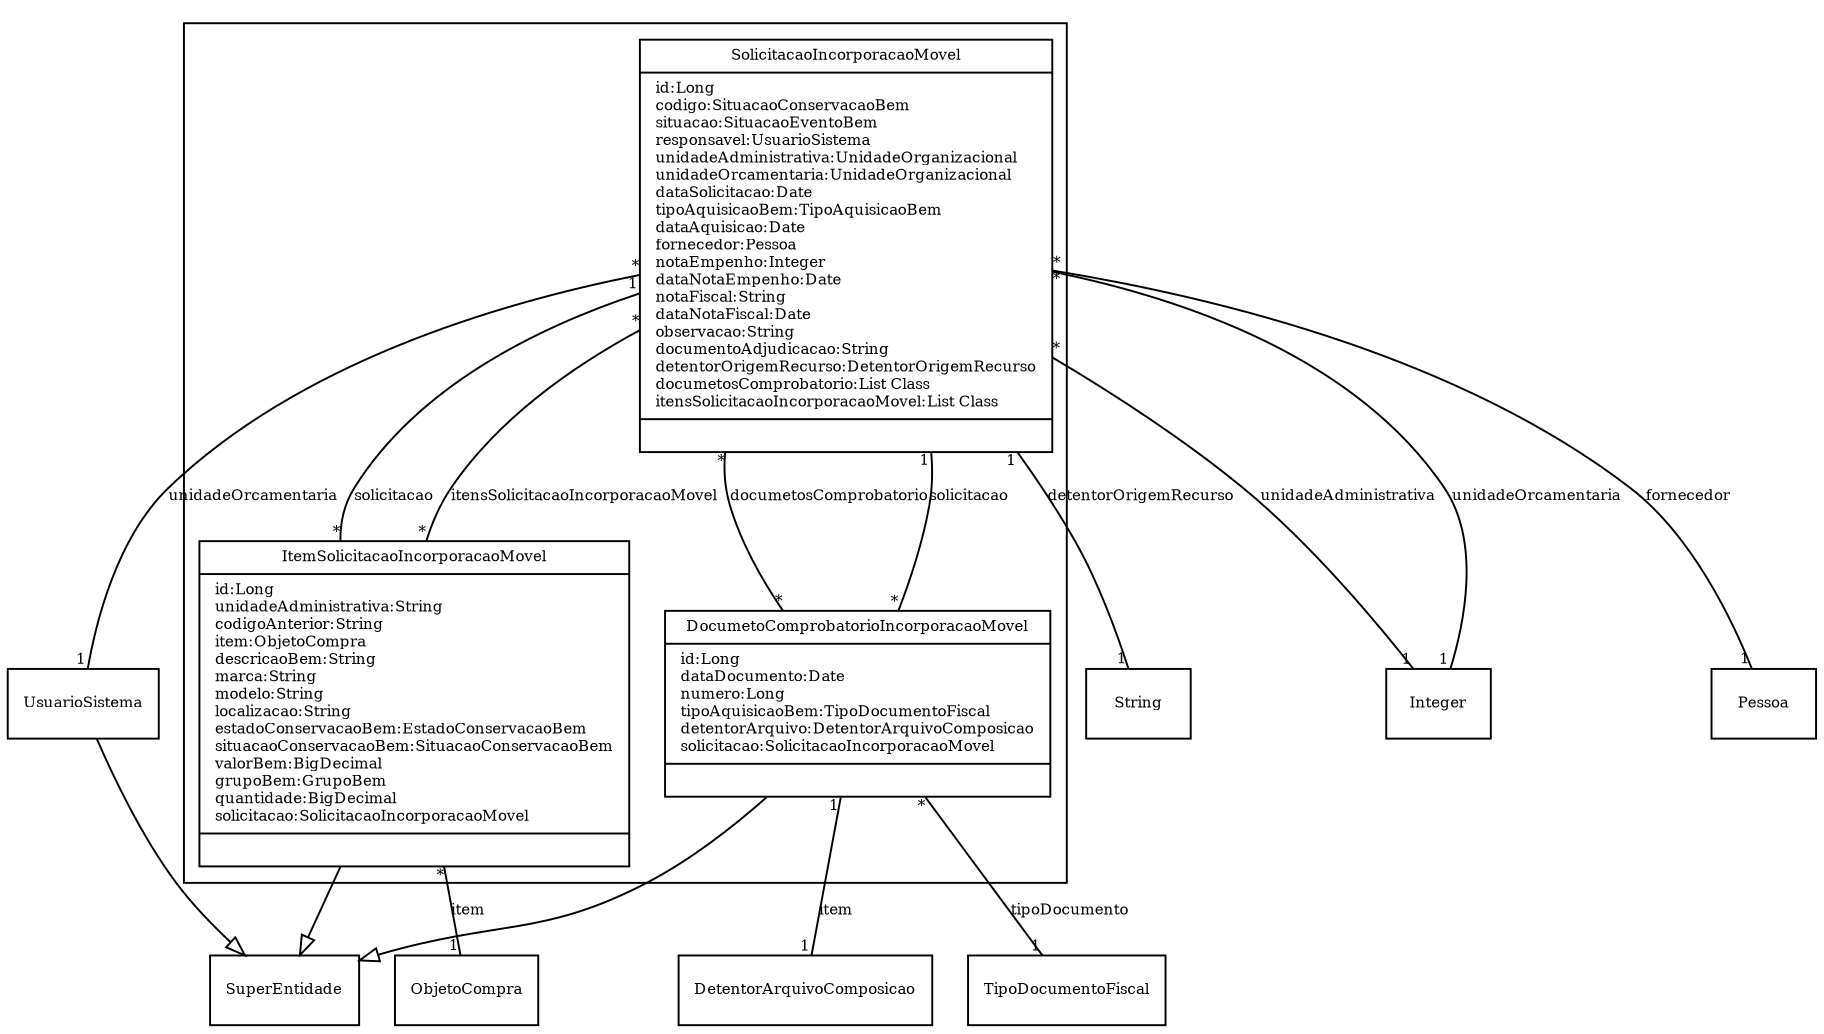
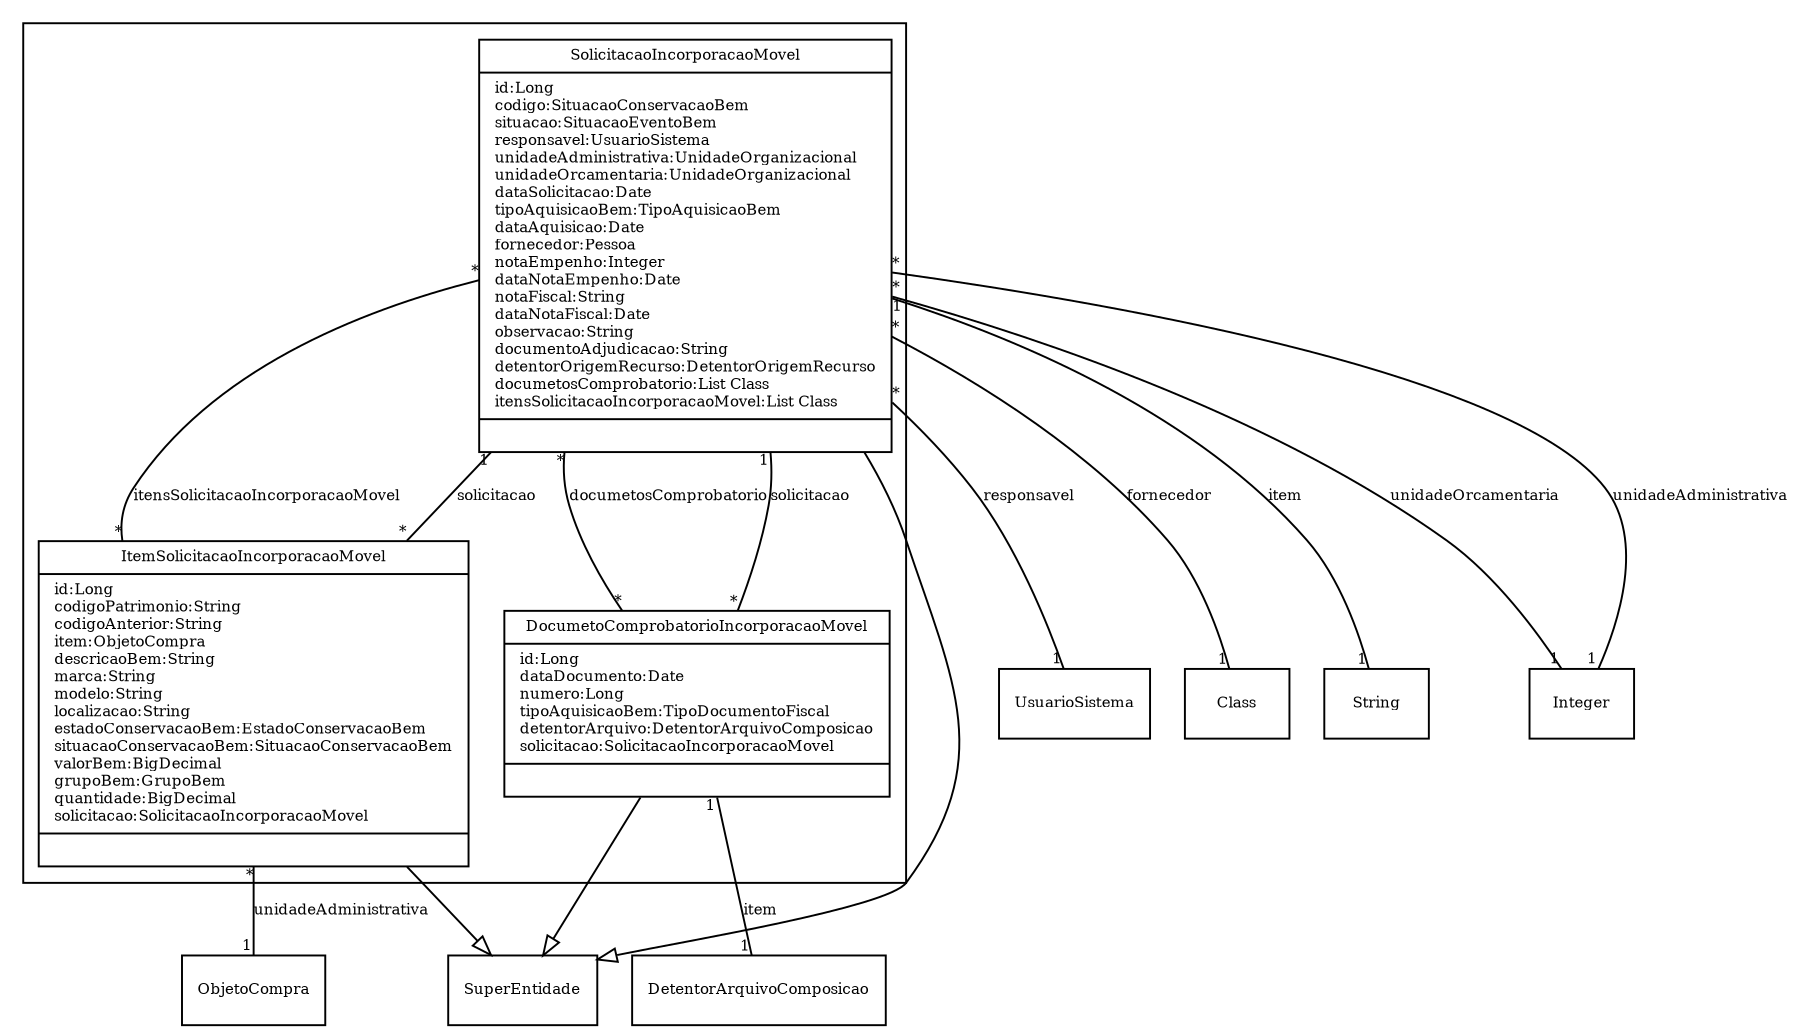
(254, 497) -> (1029, 497)
(1141, 497) -> (1286, 497)
(329, 607) -> (148, 607)
(1764, 704) -> (1237, 704)
(153, 848) -> (945, 813)
(469, 911) -> (342, 911)
(1067, 990) -> none
